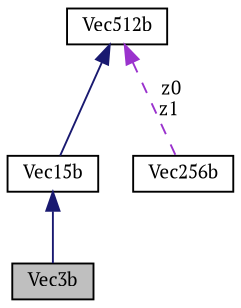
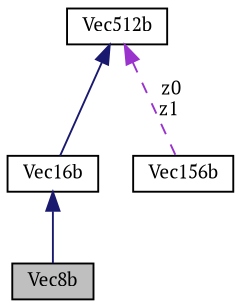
(53, 174) -> (53, 174)
(183, 174) -> (183, 174)
(53, 281) -> (53, 281)
